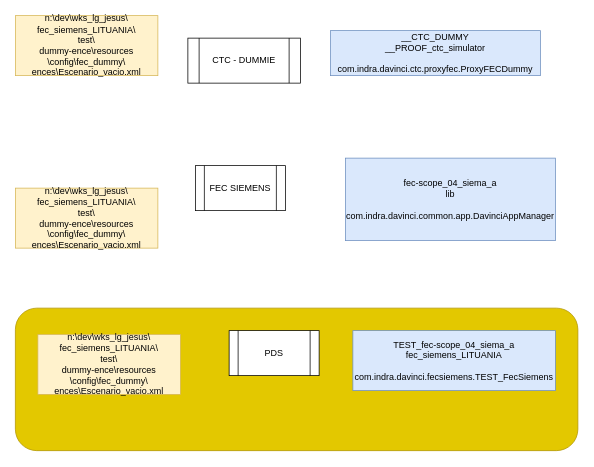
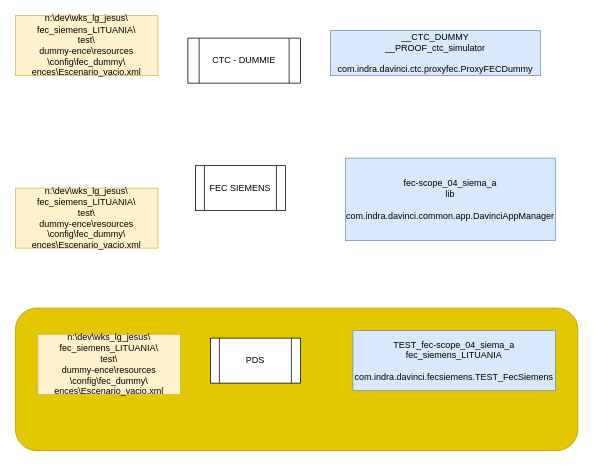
(274, 353) -> (255, 360)
